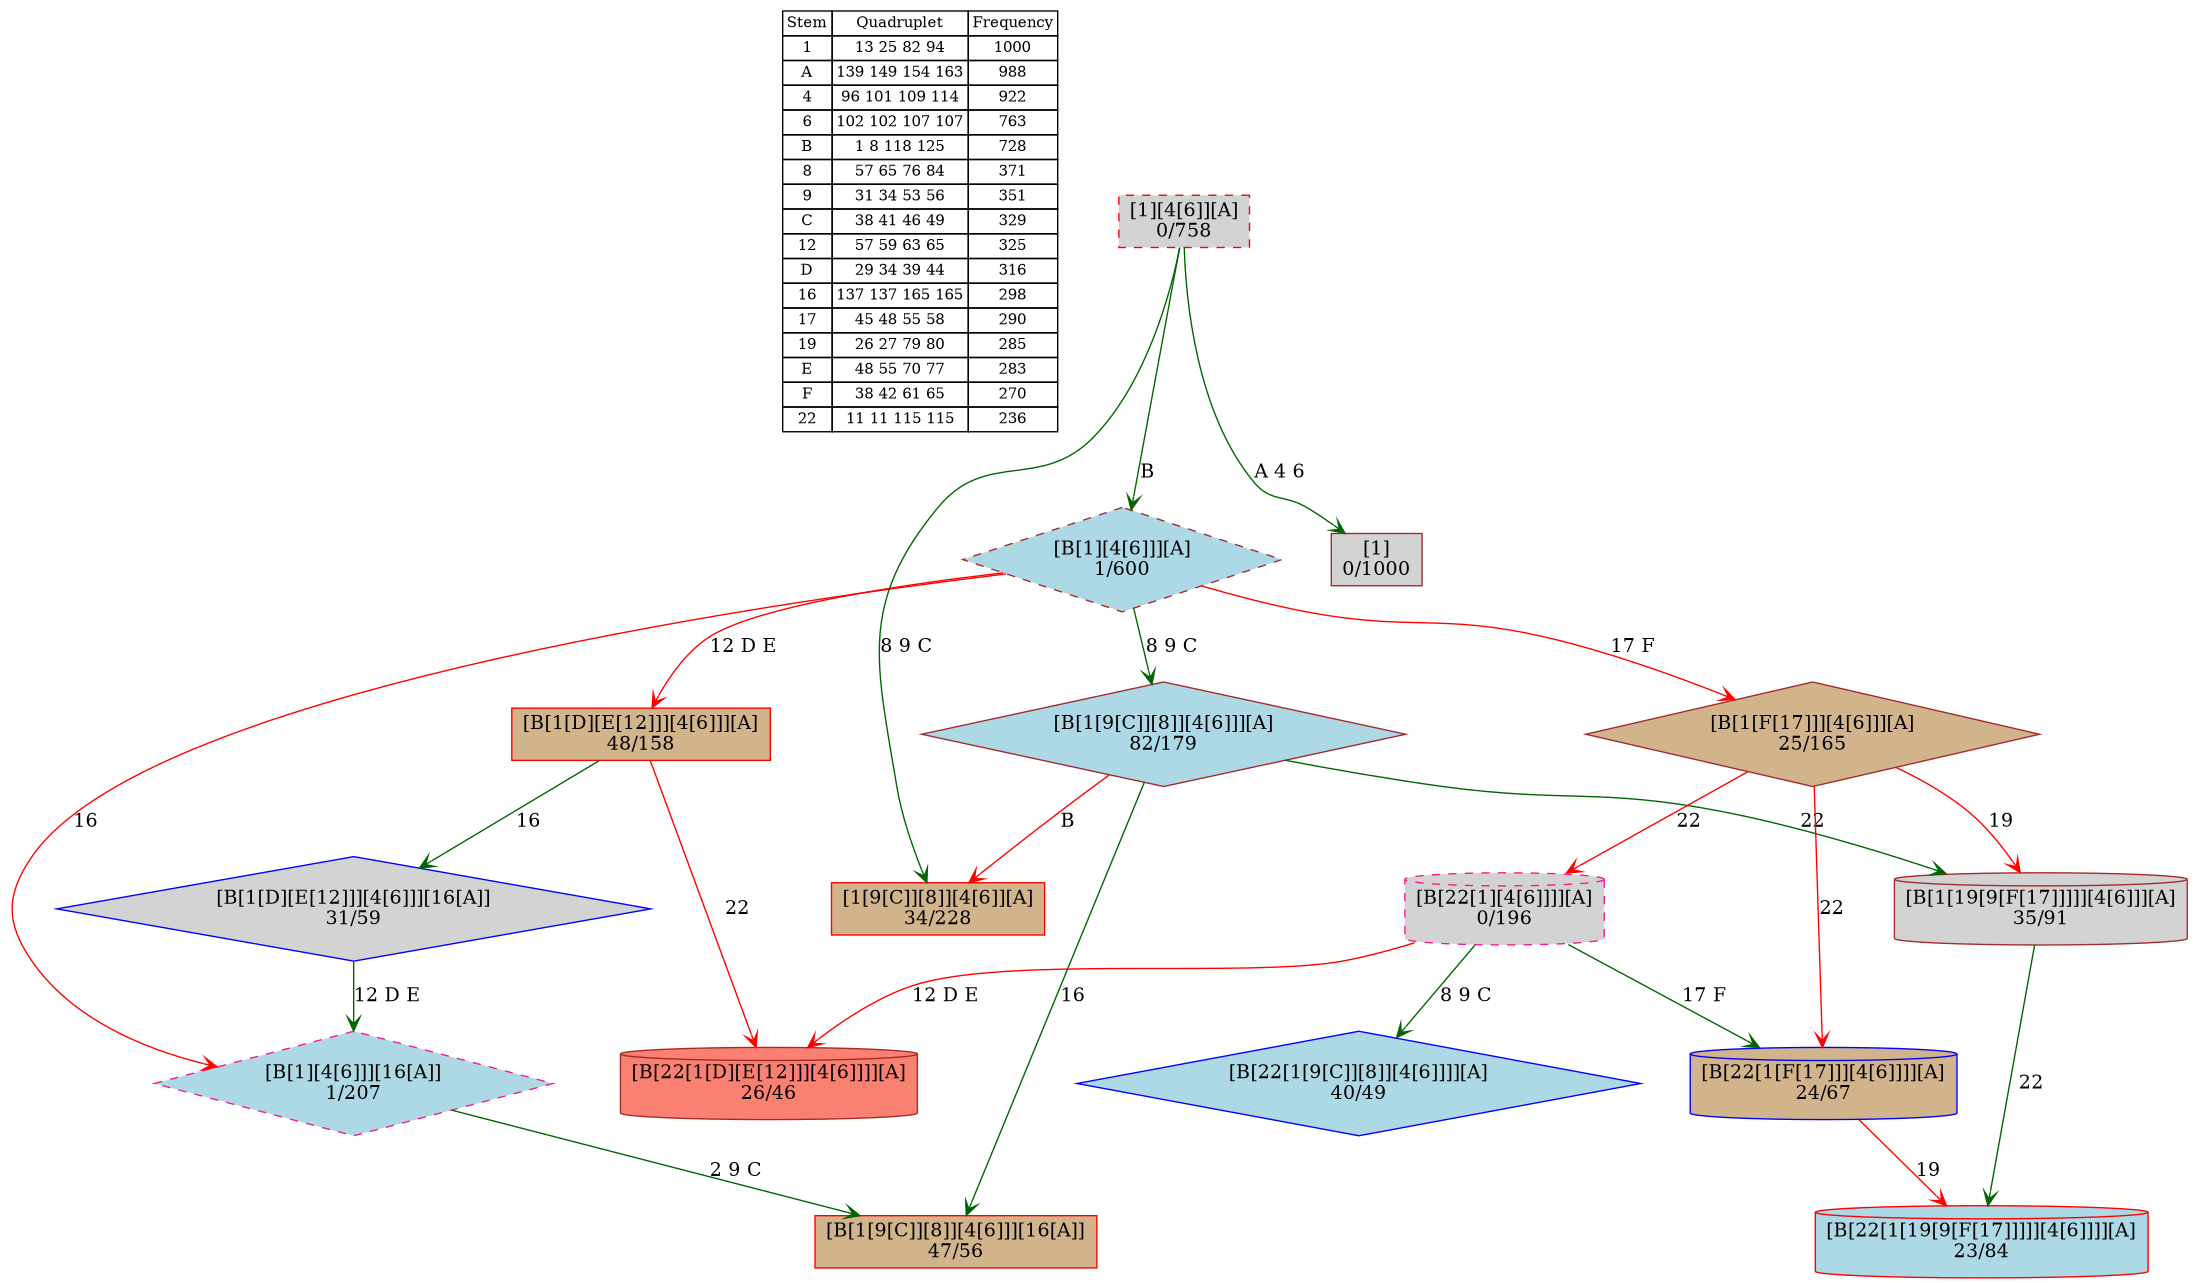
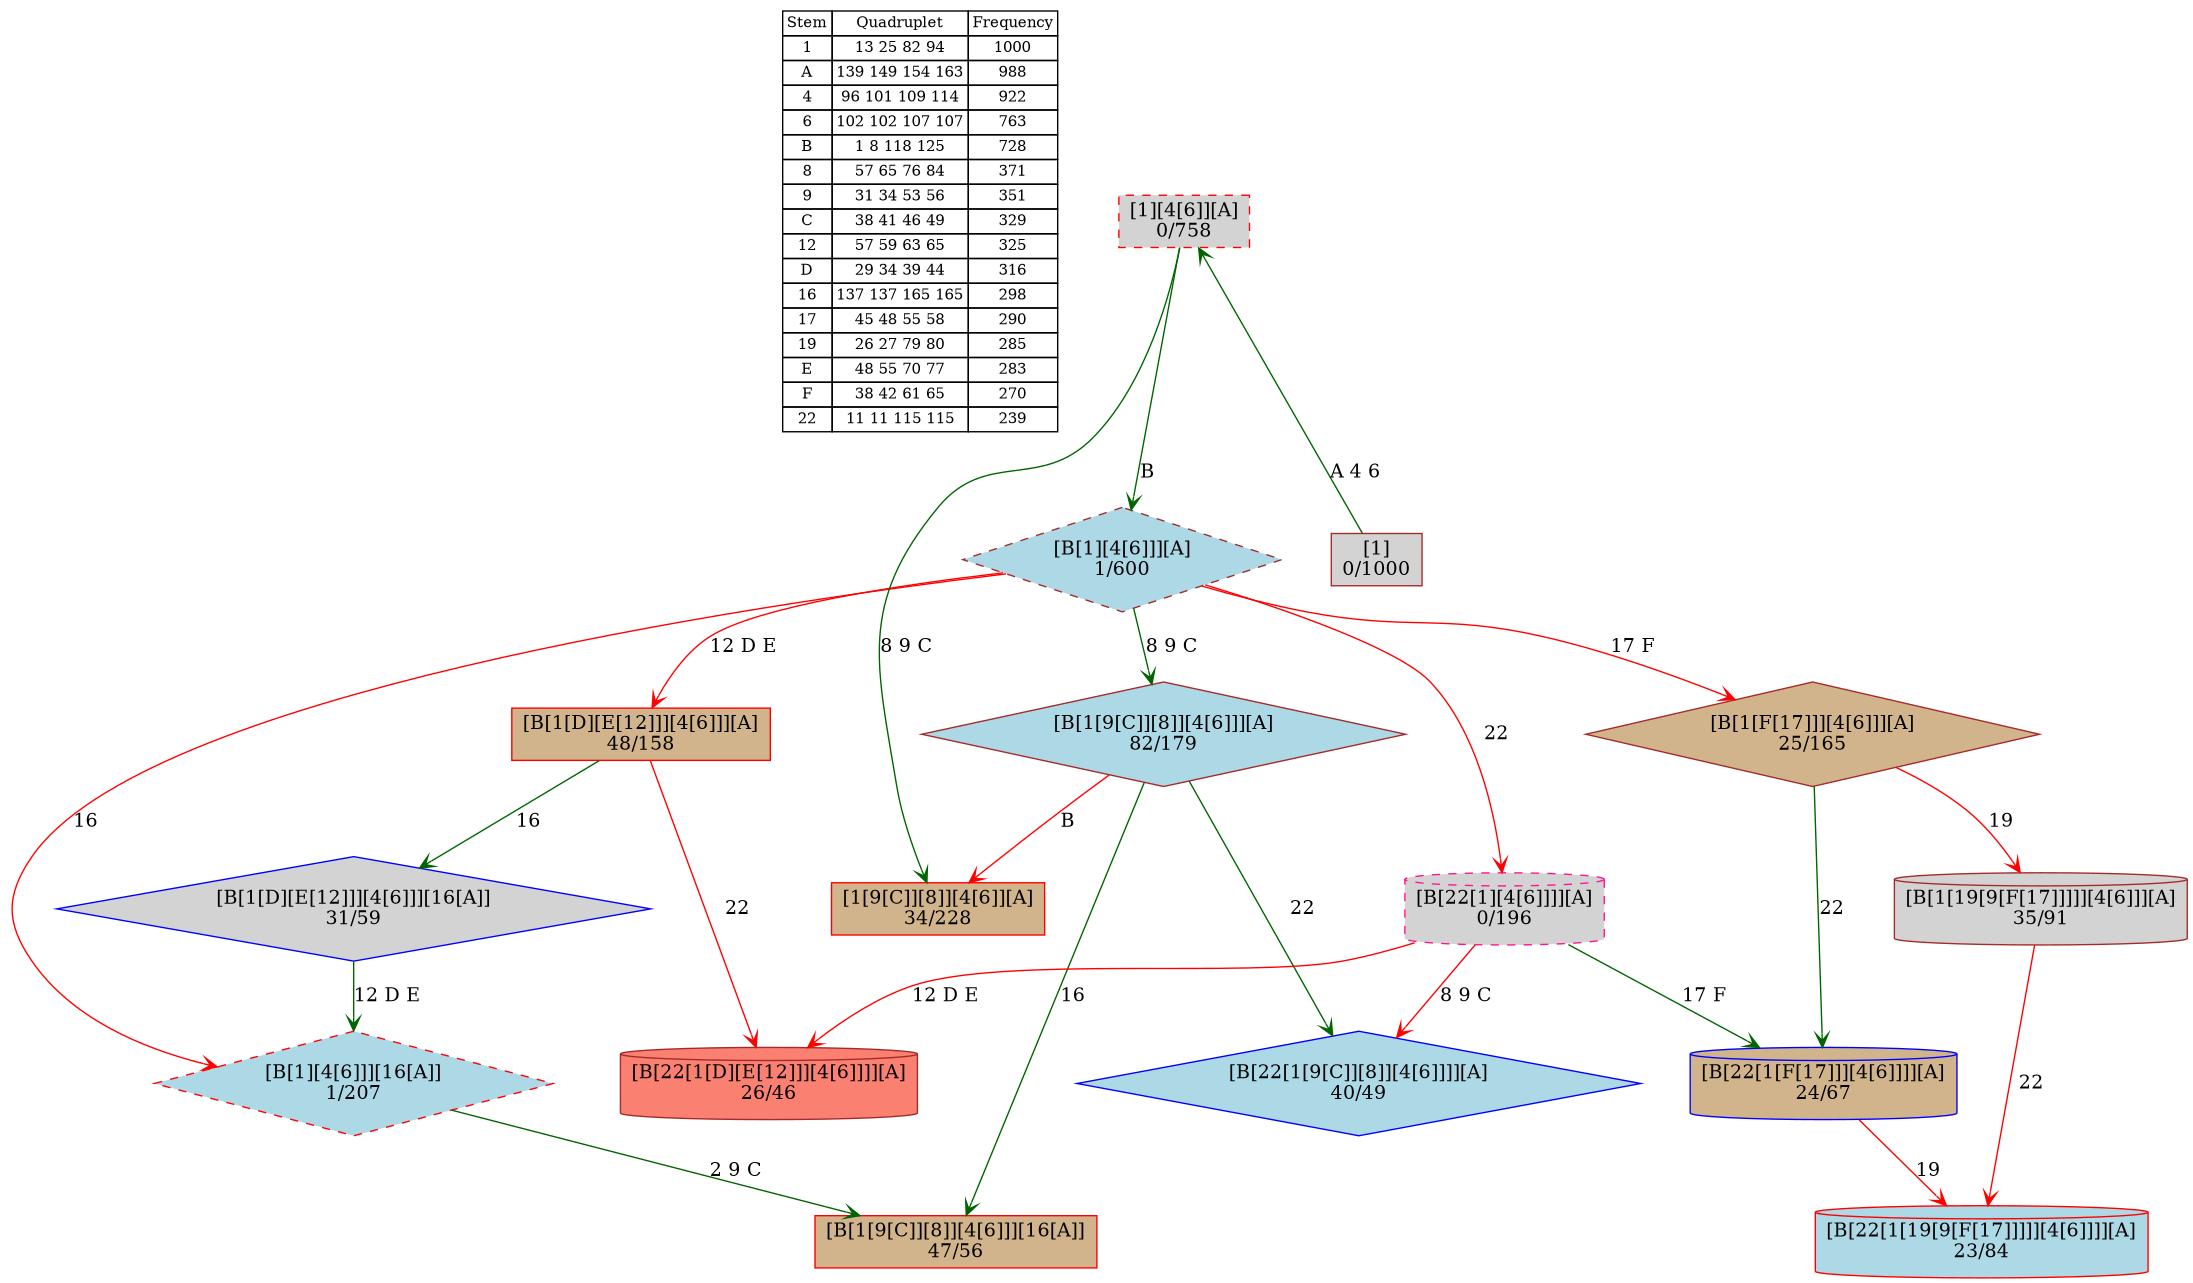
(1215, 414) -> (1284, 397)
(1013, 419) -> (1013, 419)
(1612, 798) -> (1258, 902)
(1663, 819) -> (1409, 666)
(1818, 910) -> (1818, 910)
(1440, 986) -> (1440, 986)
(2012, 1068) -> (2012, 1068)
(354, 1084) -> (354, 1084)
